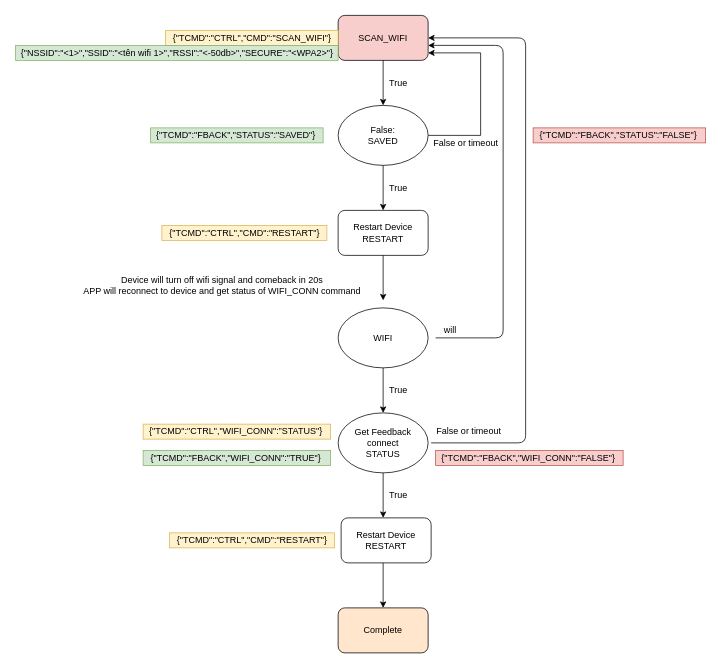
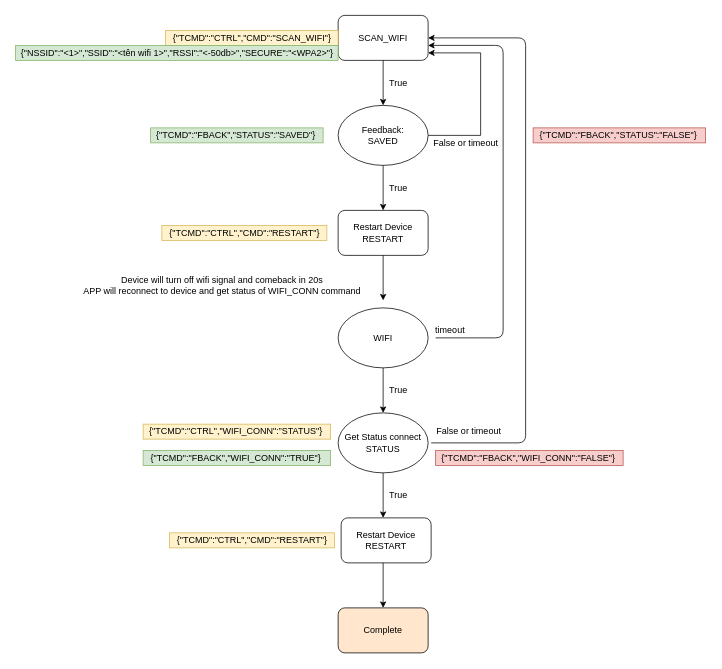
(383, 38) -> (383, 38)
(383, 135) -> (383, 135)
(450, 330) -> (450, 330)
(383, 443) -> (383, 443)
